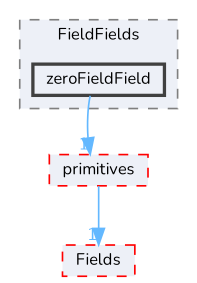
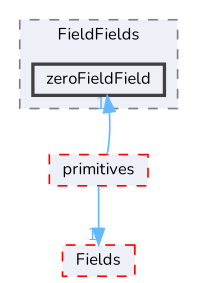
(88, 119) -> (110, 133)
